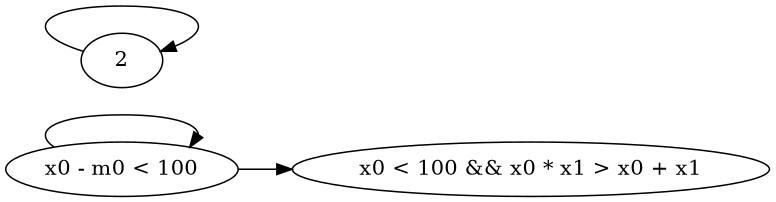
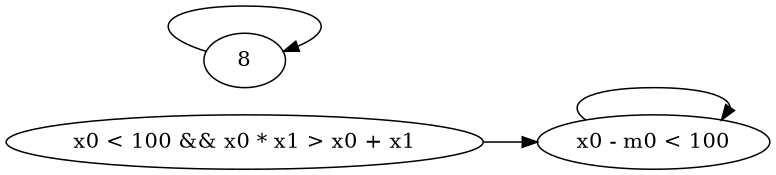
(122, 60) -> (245, 60)
(257, 169) -> (503, 142)
